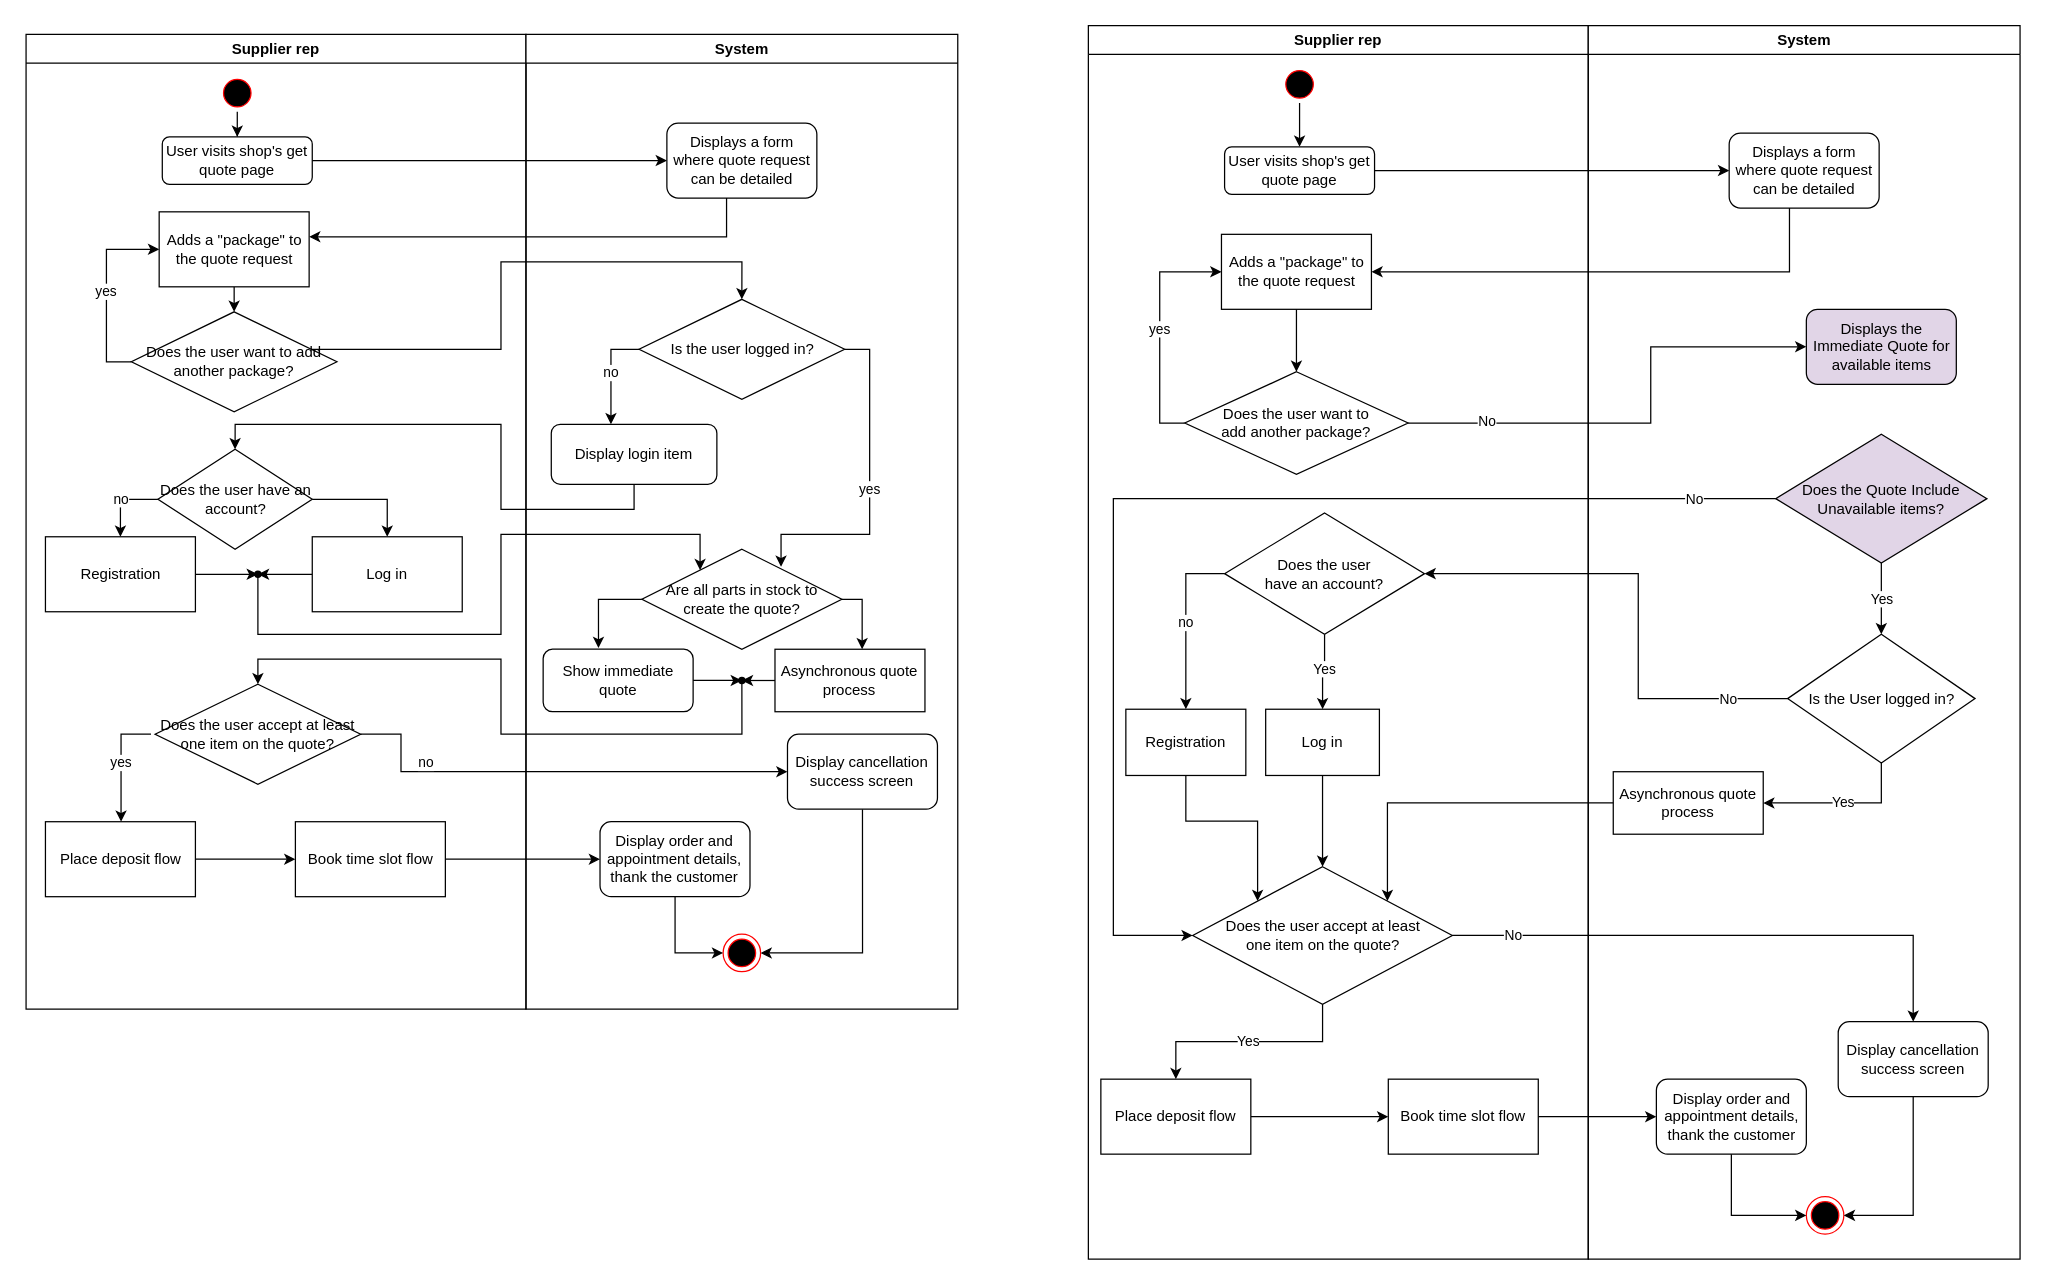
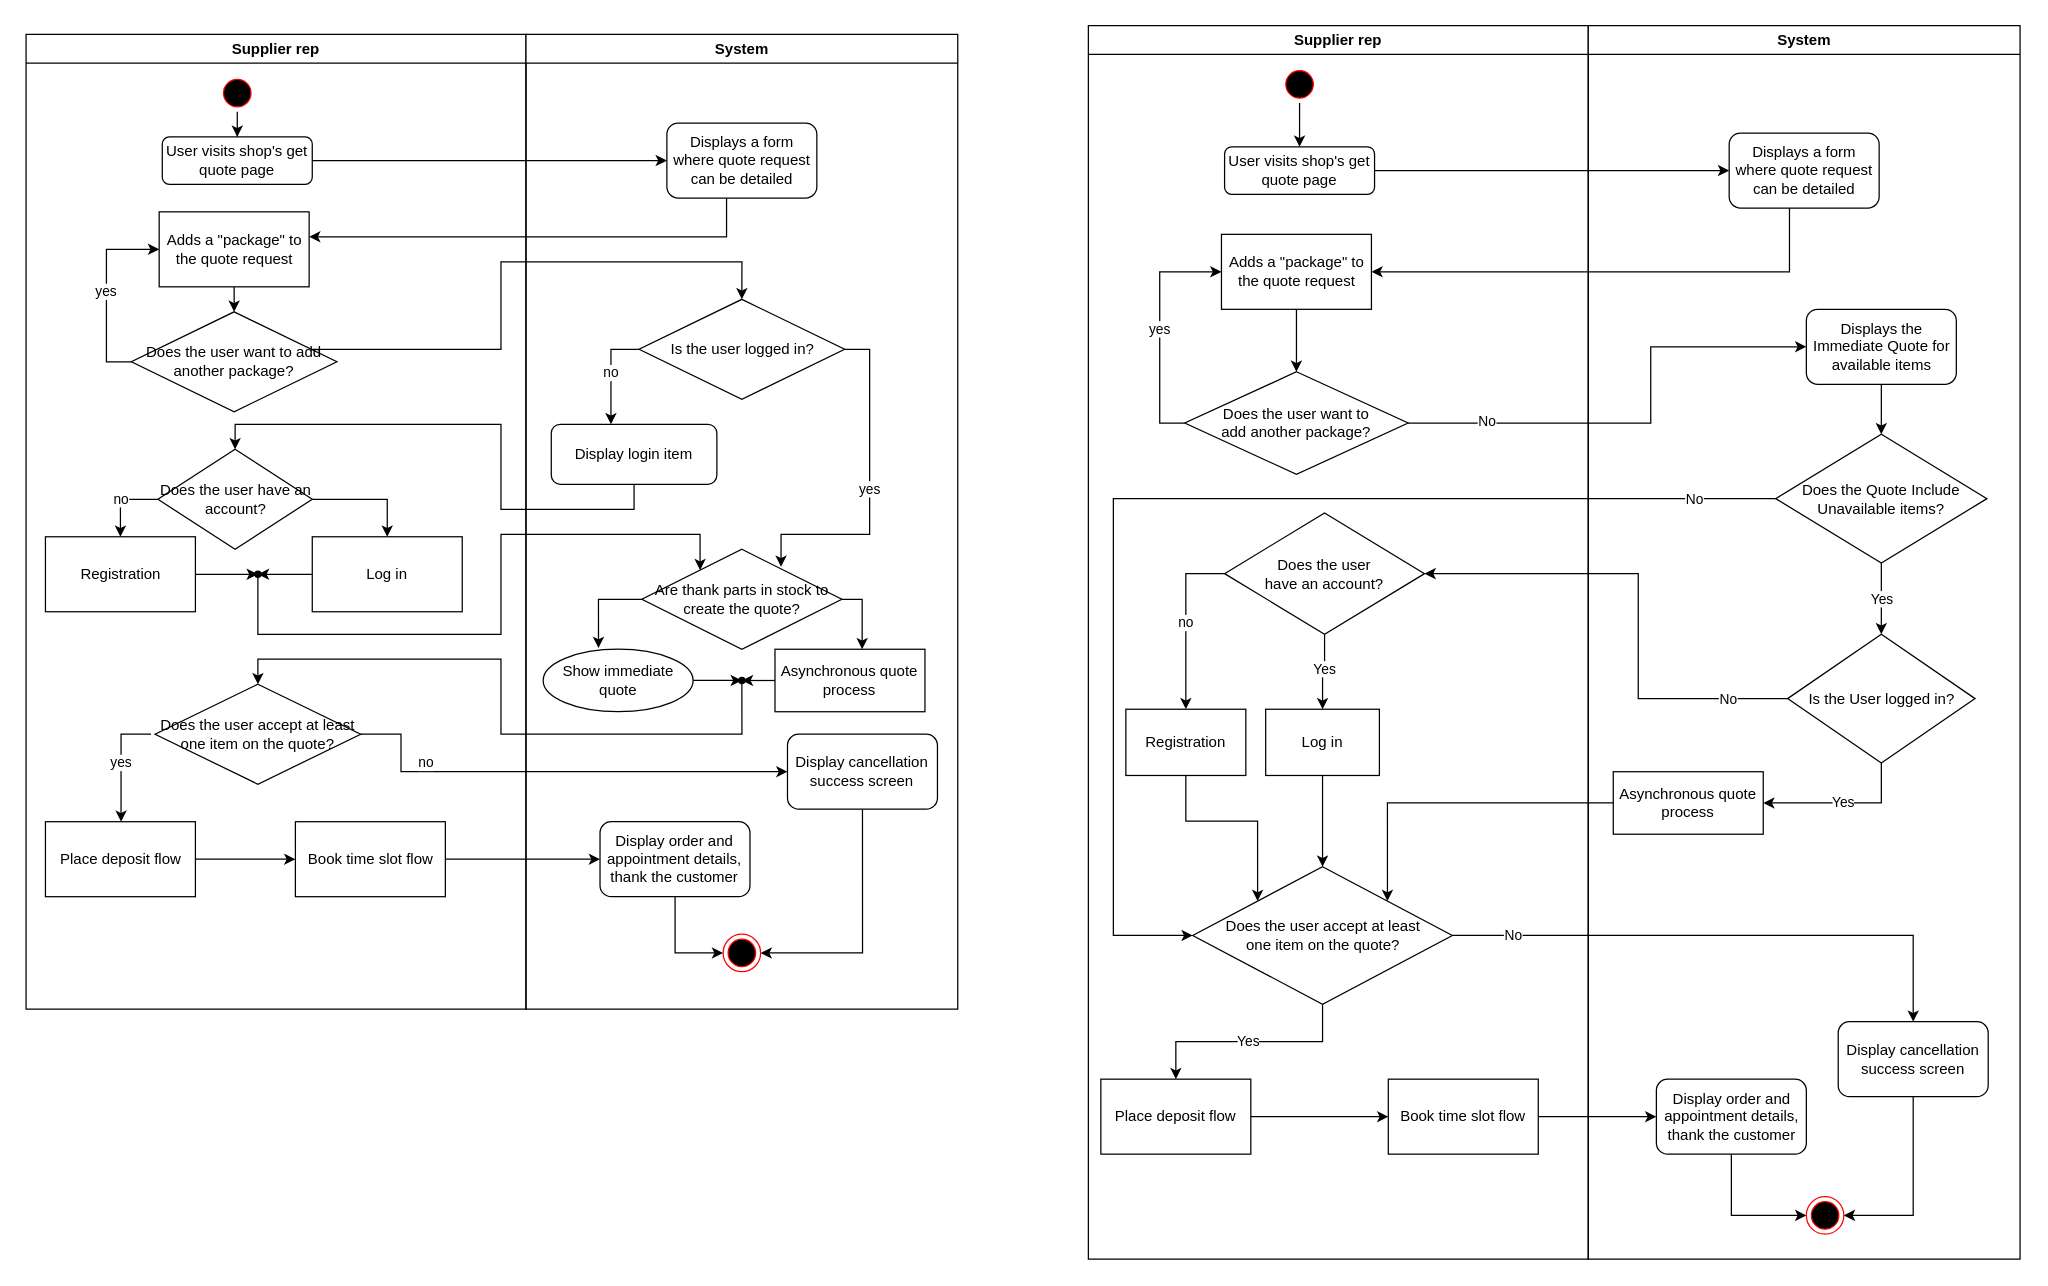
(1881, 347) -> (1881, 347)
none -> (1881, 405)
(1881, 499) -> (1881, 499)
(742, 599) -> (742, 599)
(618, 681) -> (618, 681)
